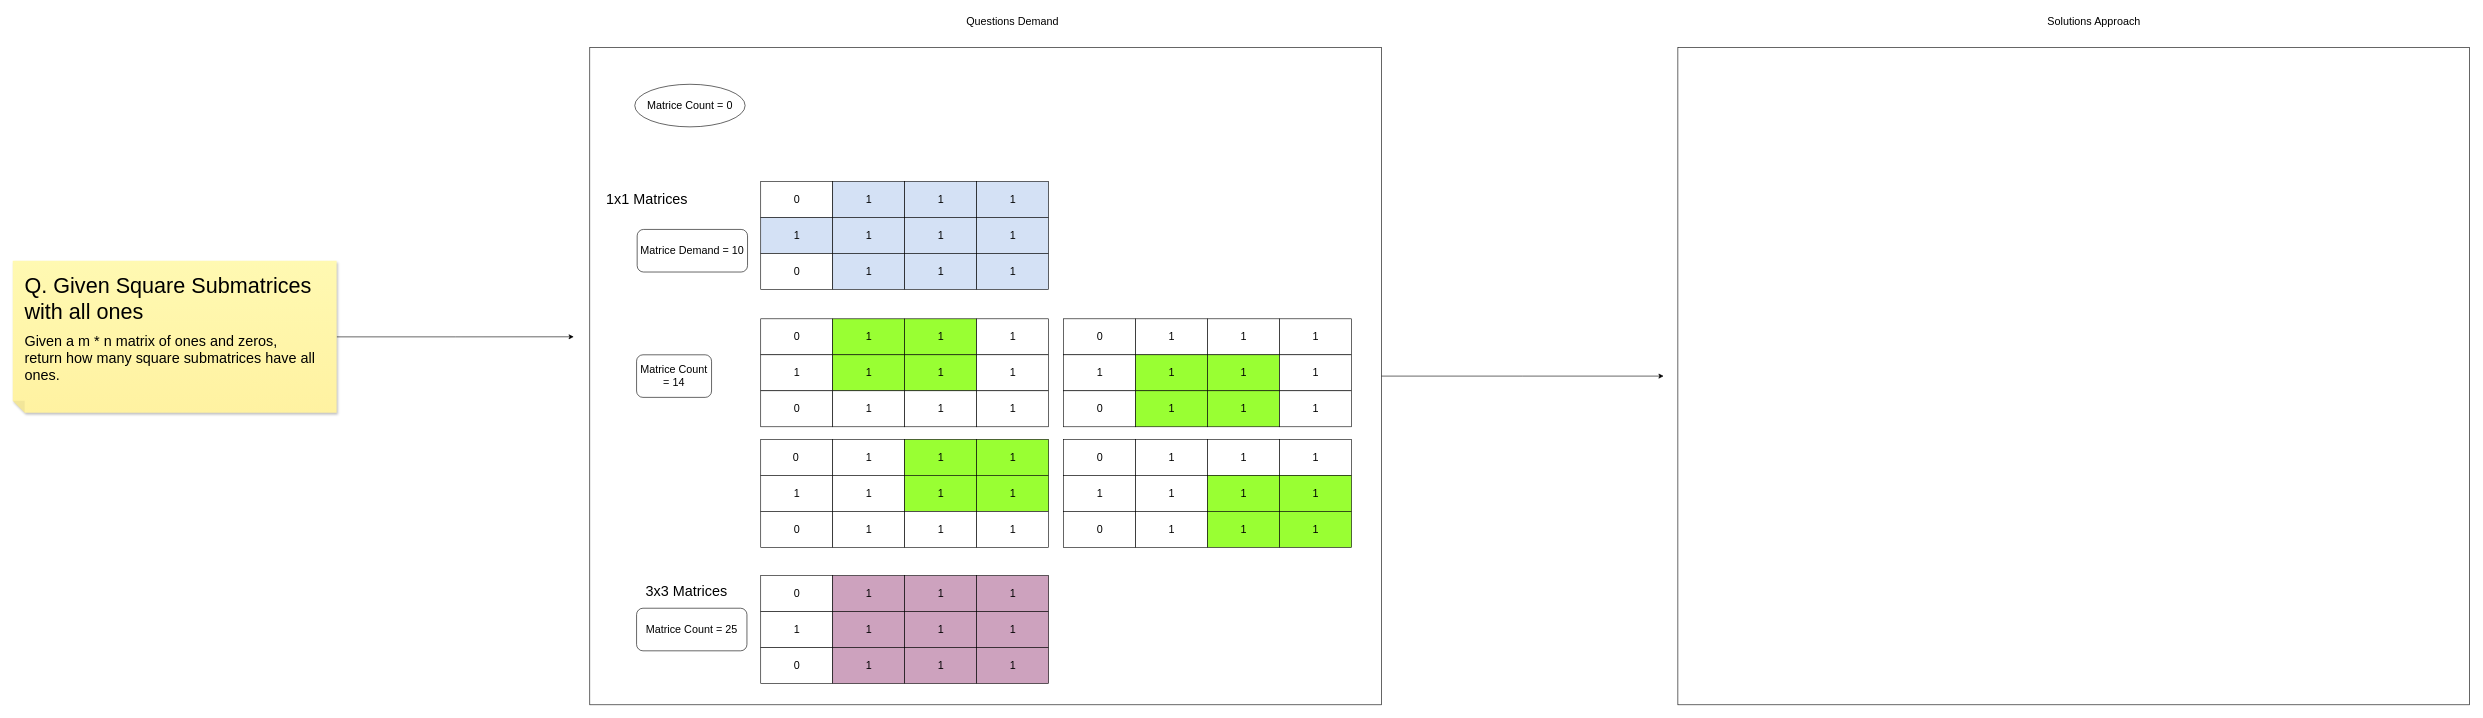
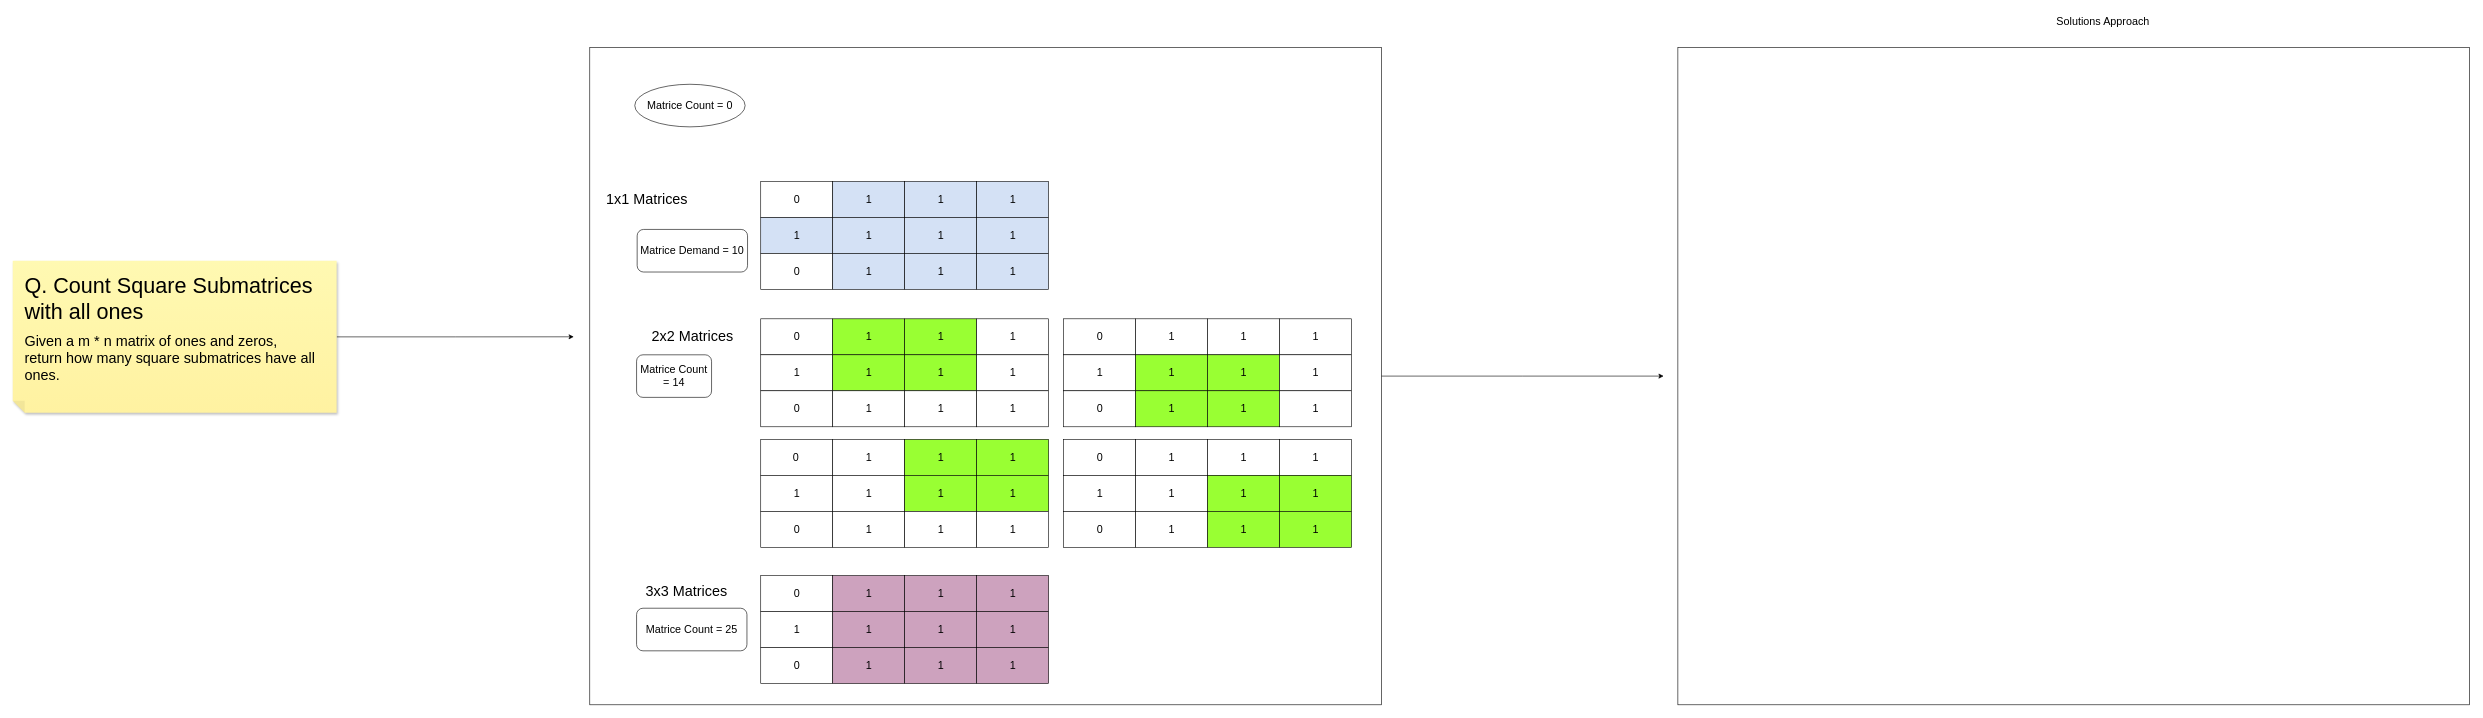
(1013, 21) -> none
(2094, 21) -> (2103, 21)
(96, 277) -> (97, 277)
none -> (692, 337)
